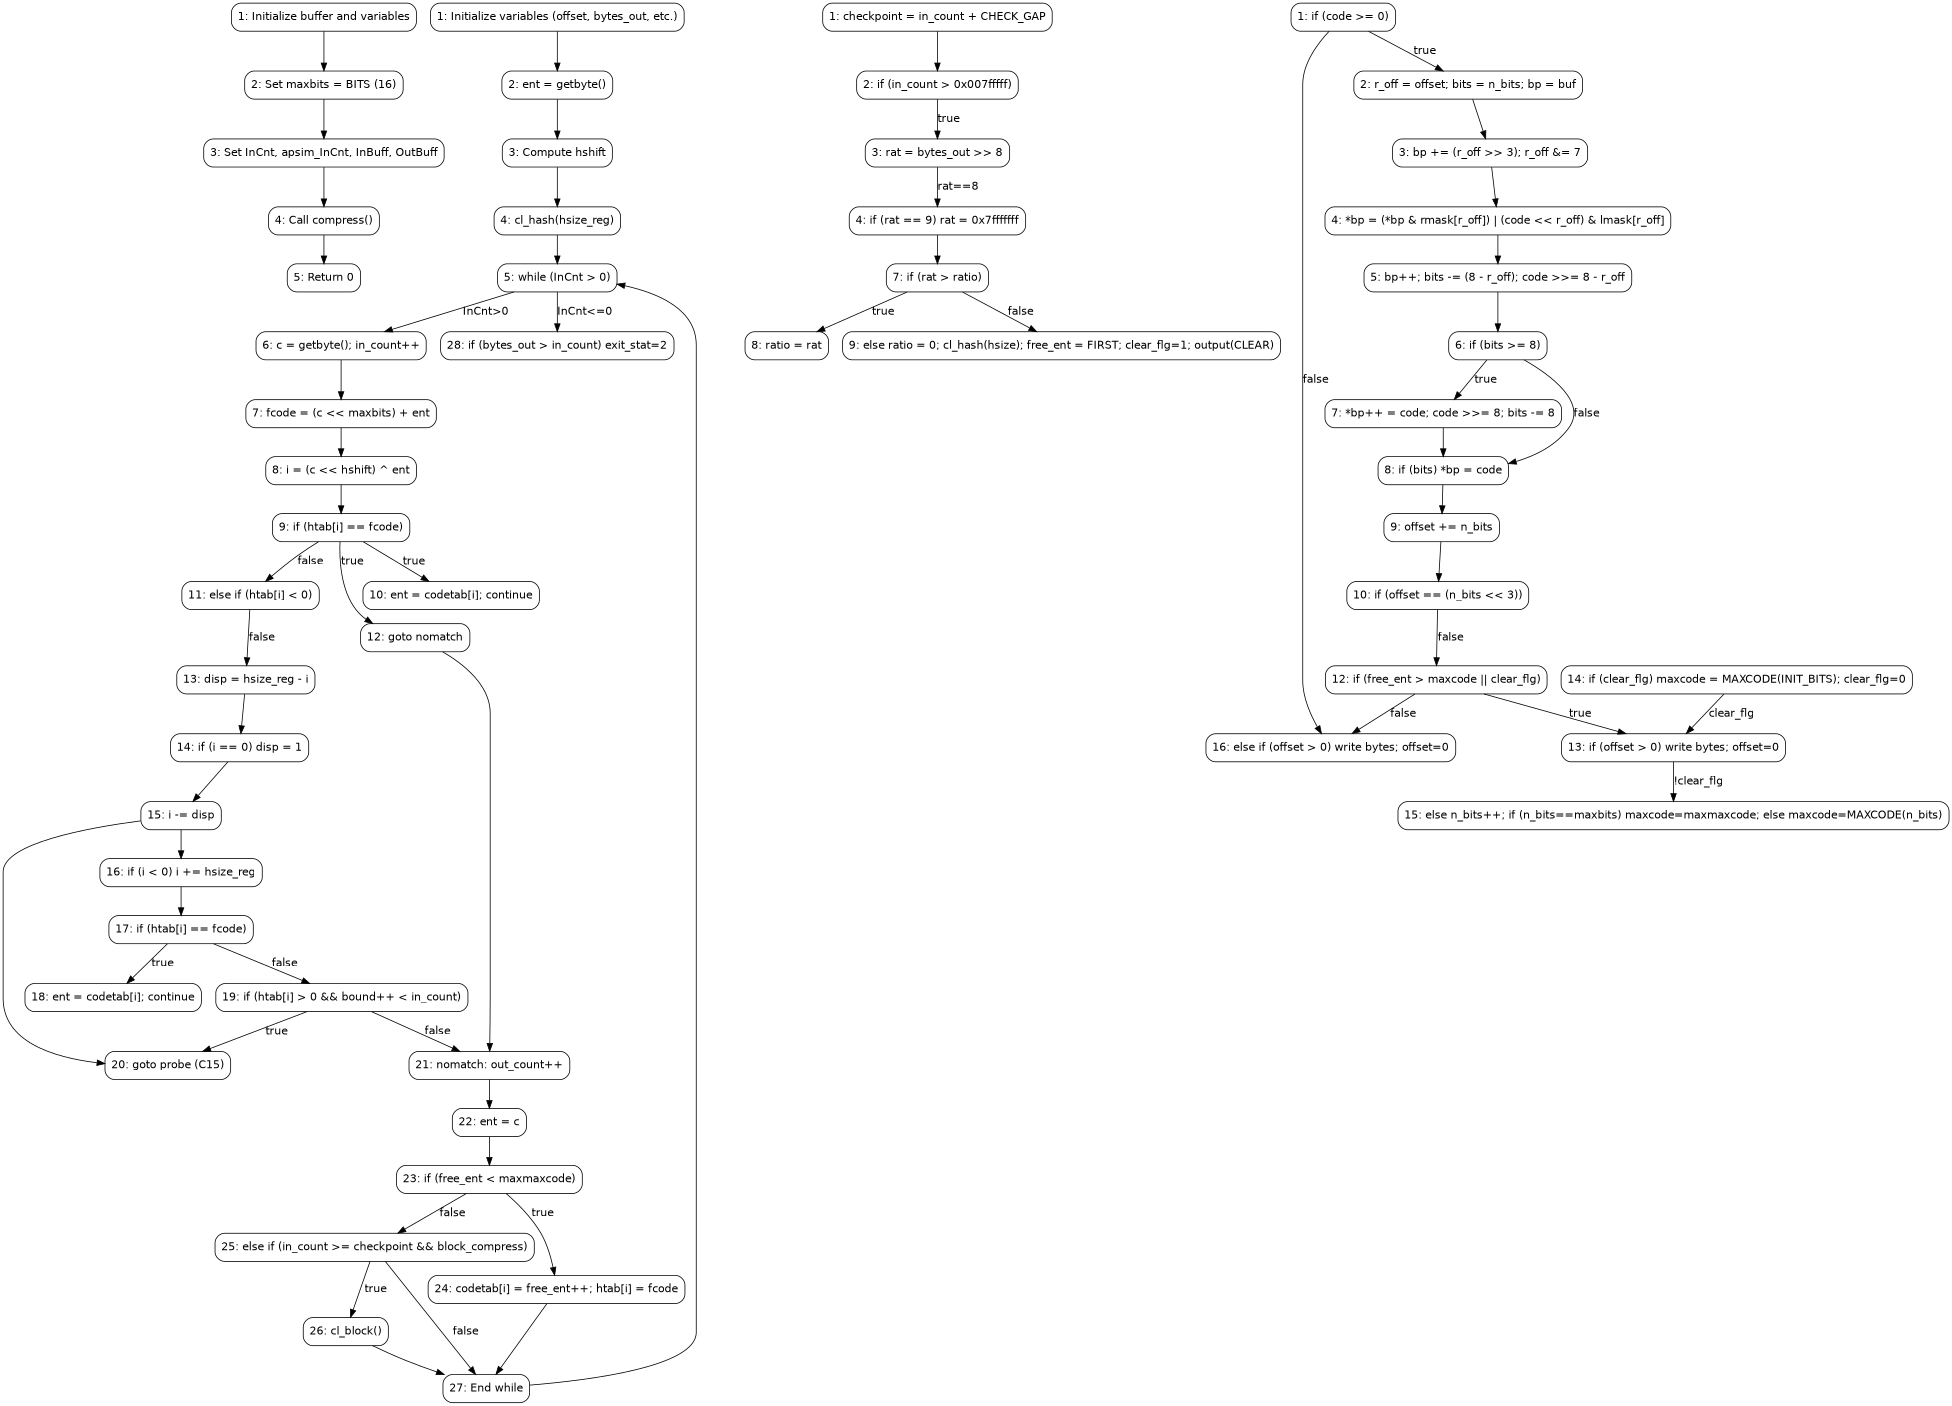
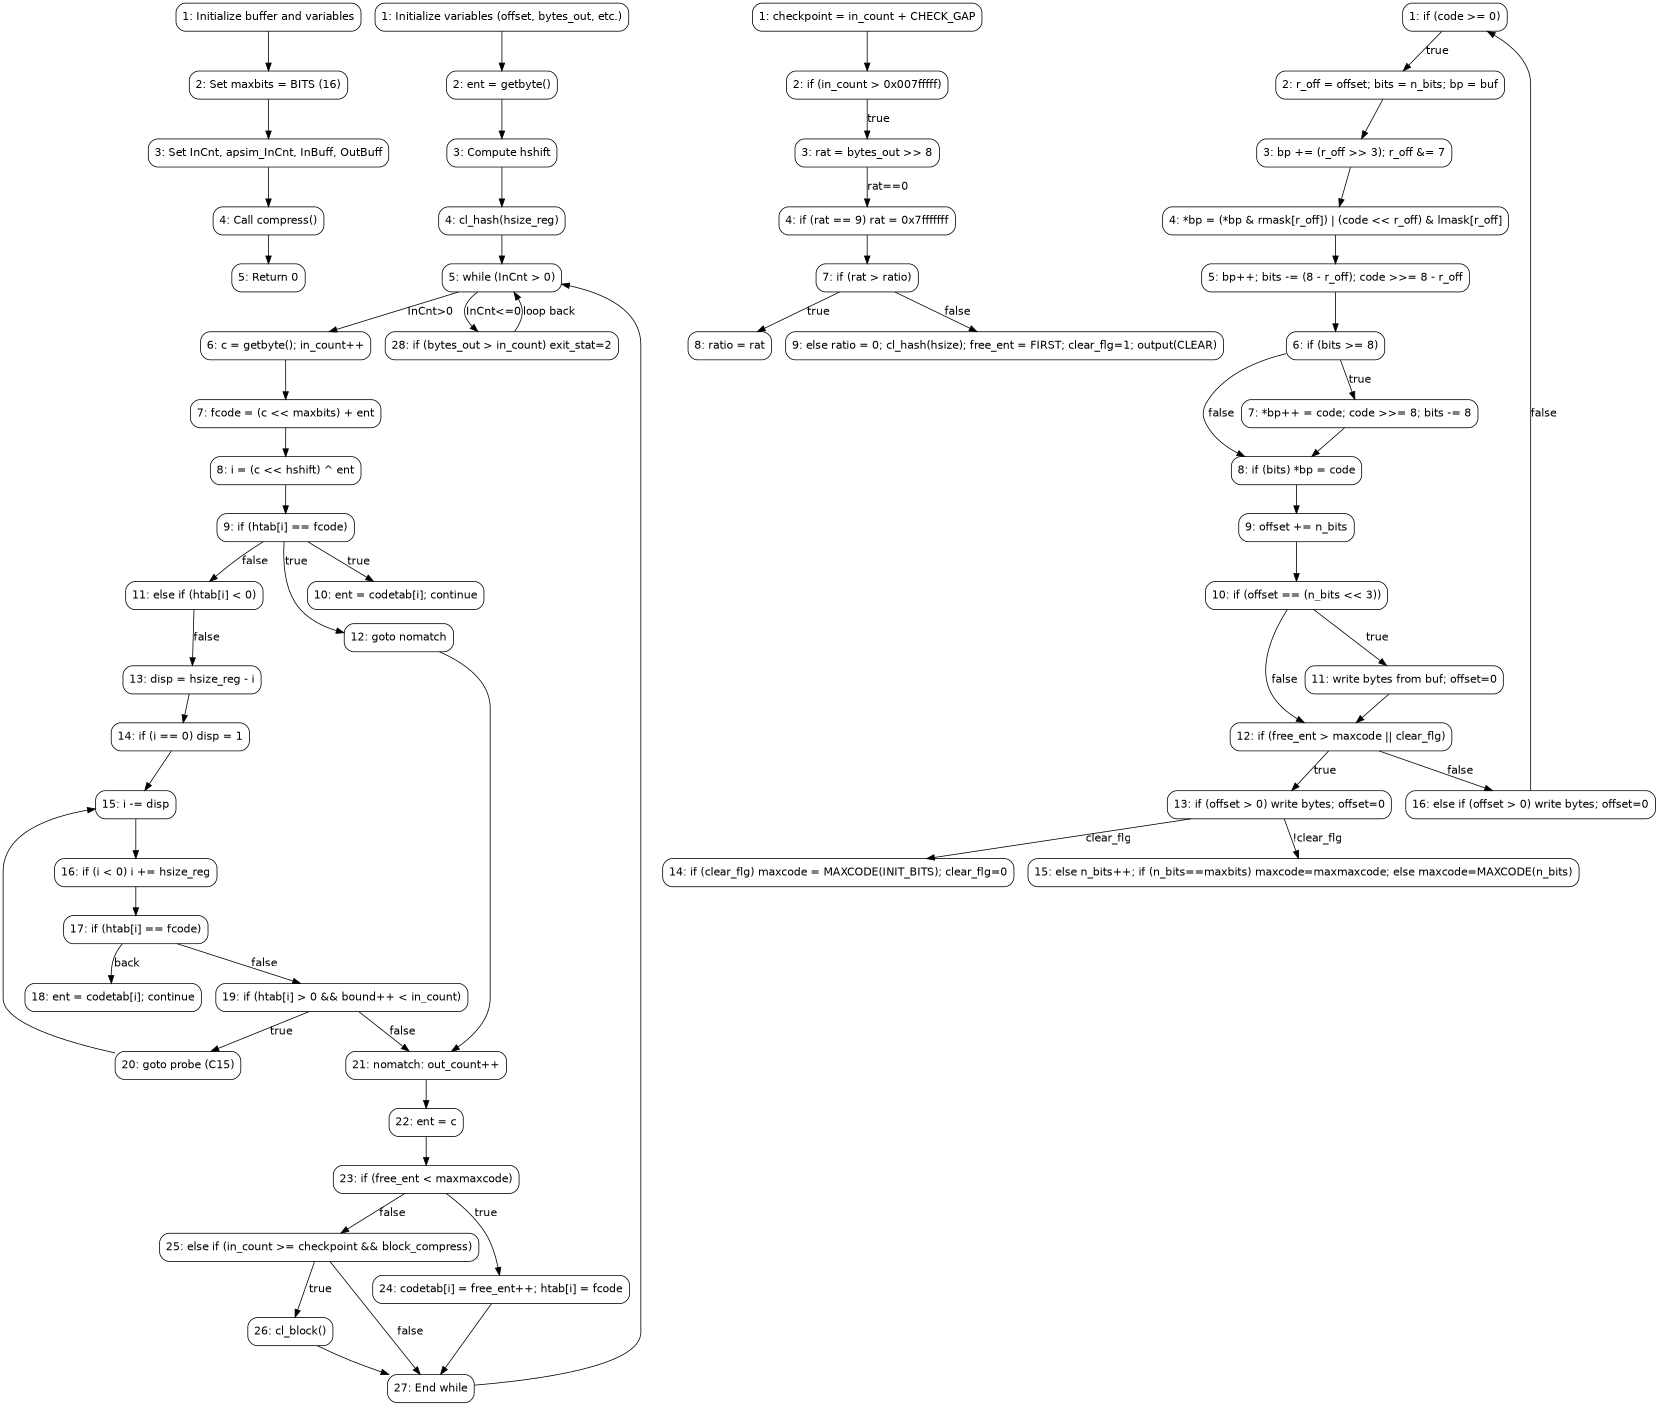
(958, 187) -> (888, 187)
none -> (522, 316)
(1303, 377) -> (1531, 405)
none -> (1404, 680)
(1708, 711) -> (1063, 838)
(3, 921) -> (3, 943)
(163, 964) -> (127, 964)
